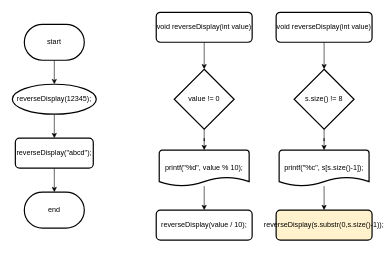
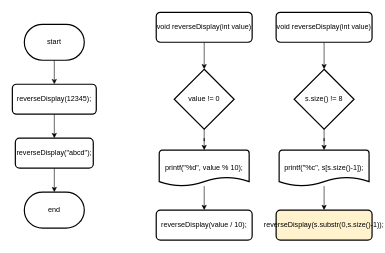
(54, 99) -> (54, 99)
